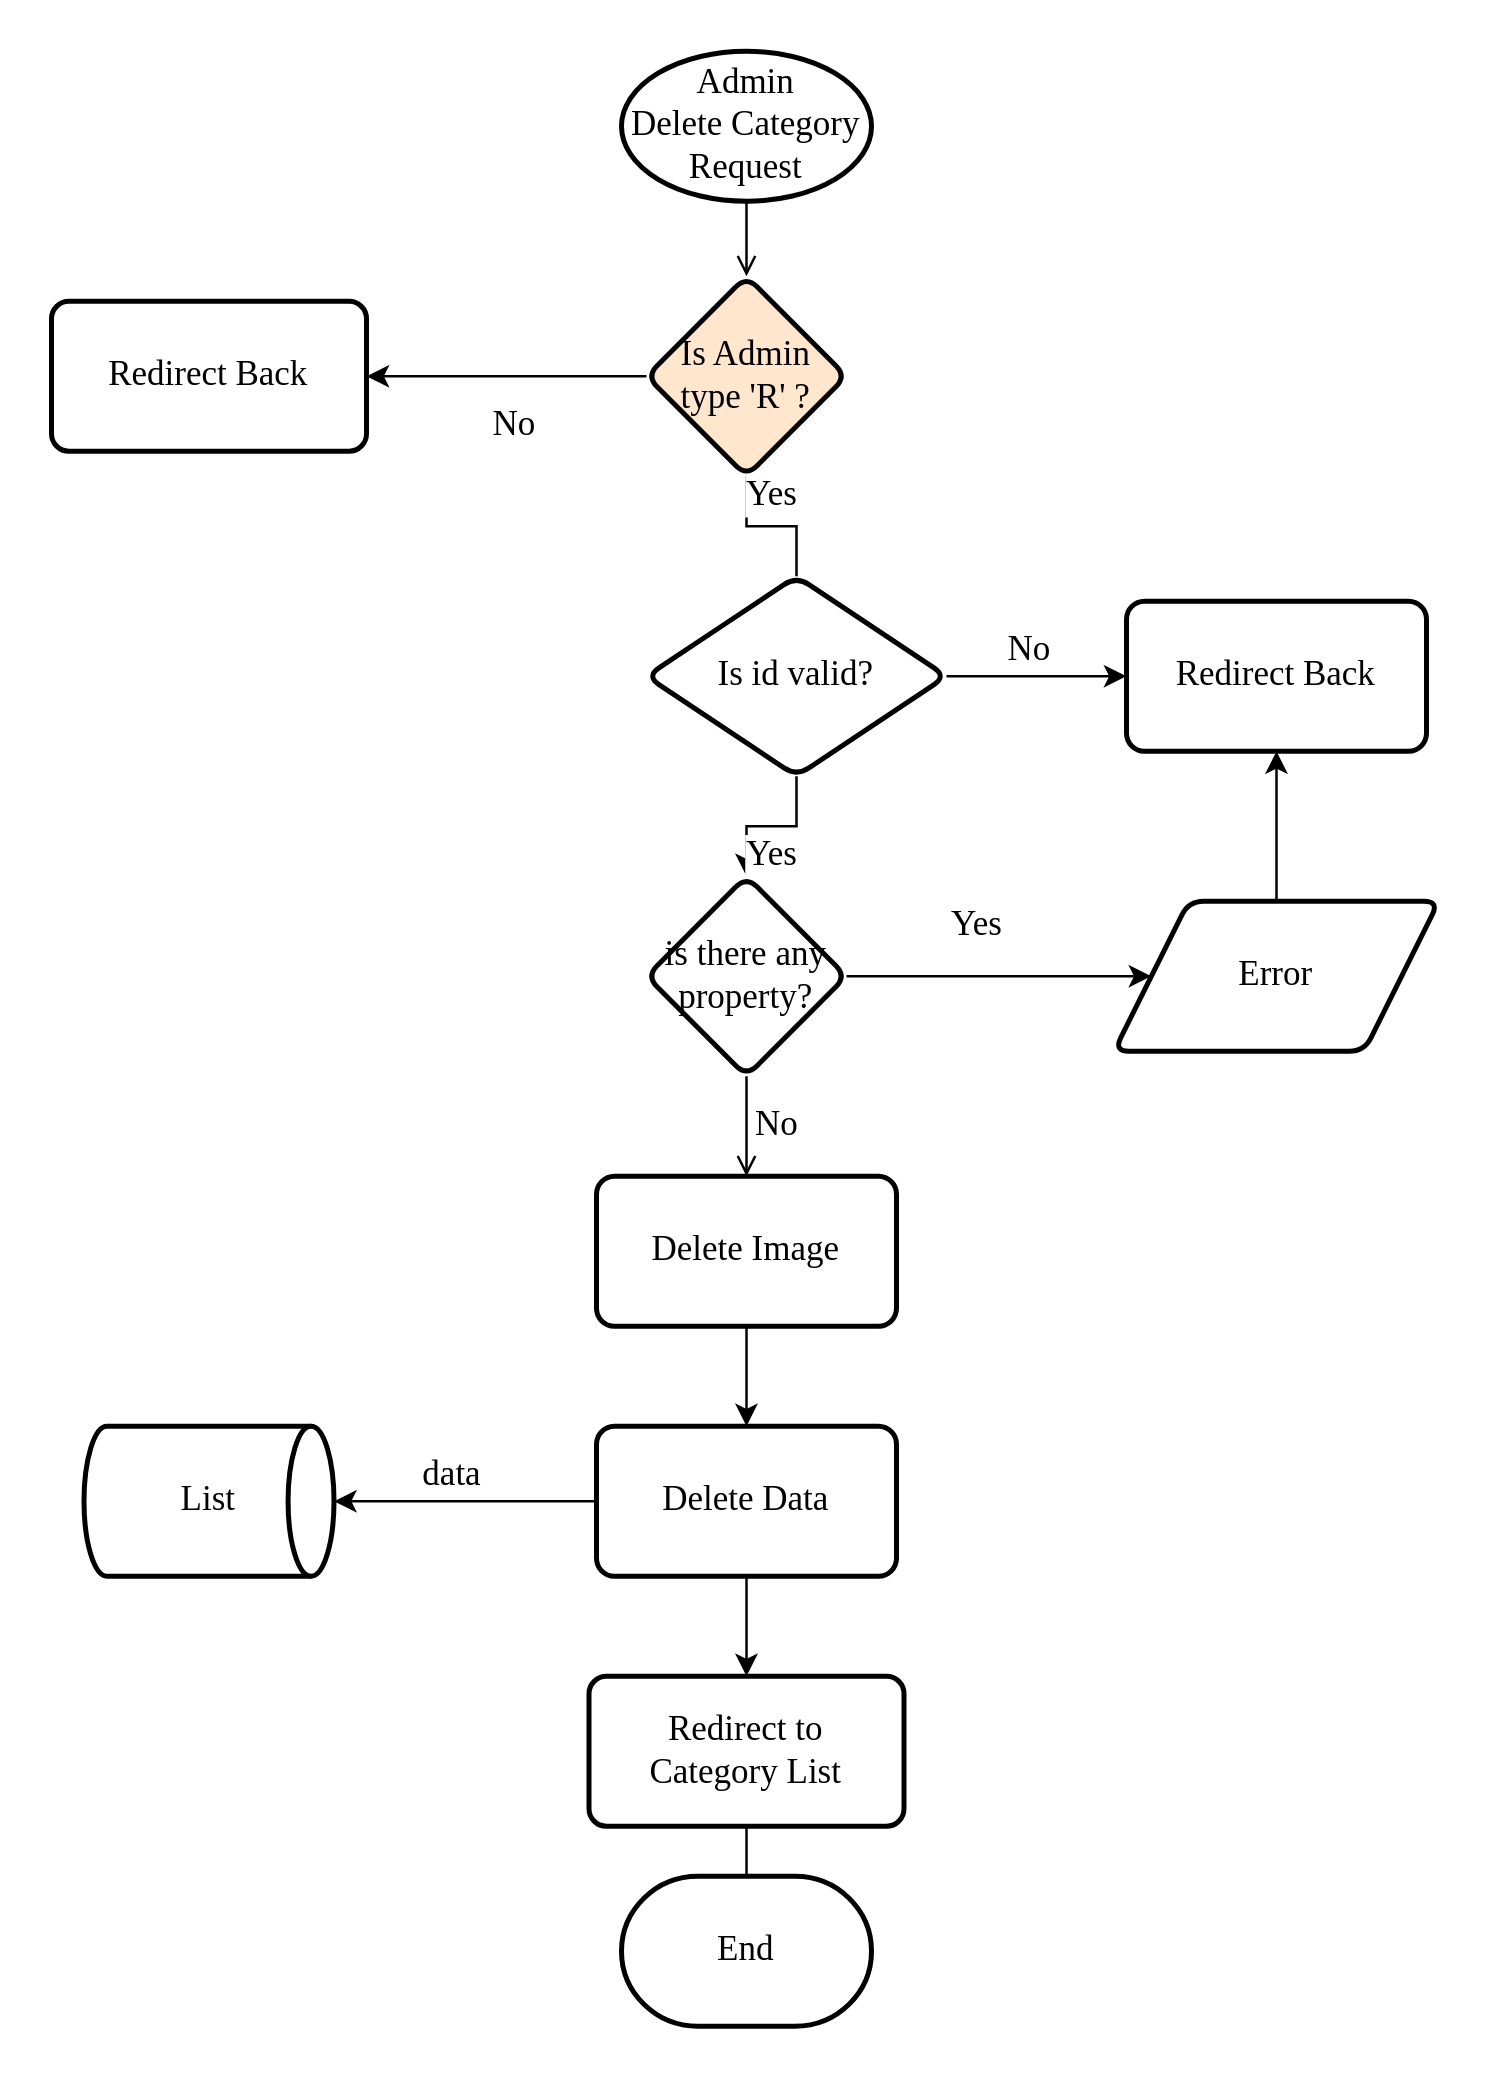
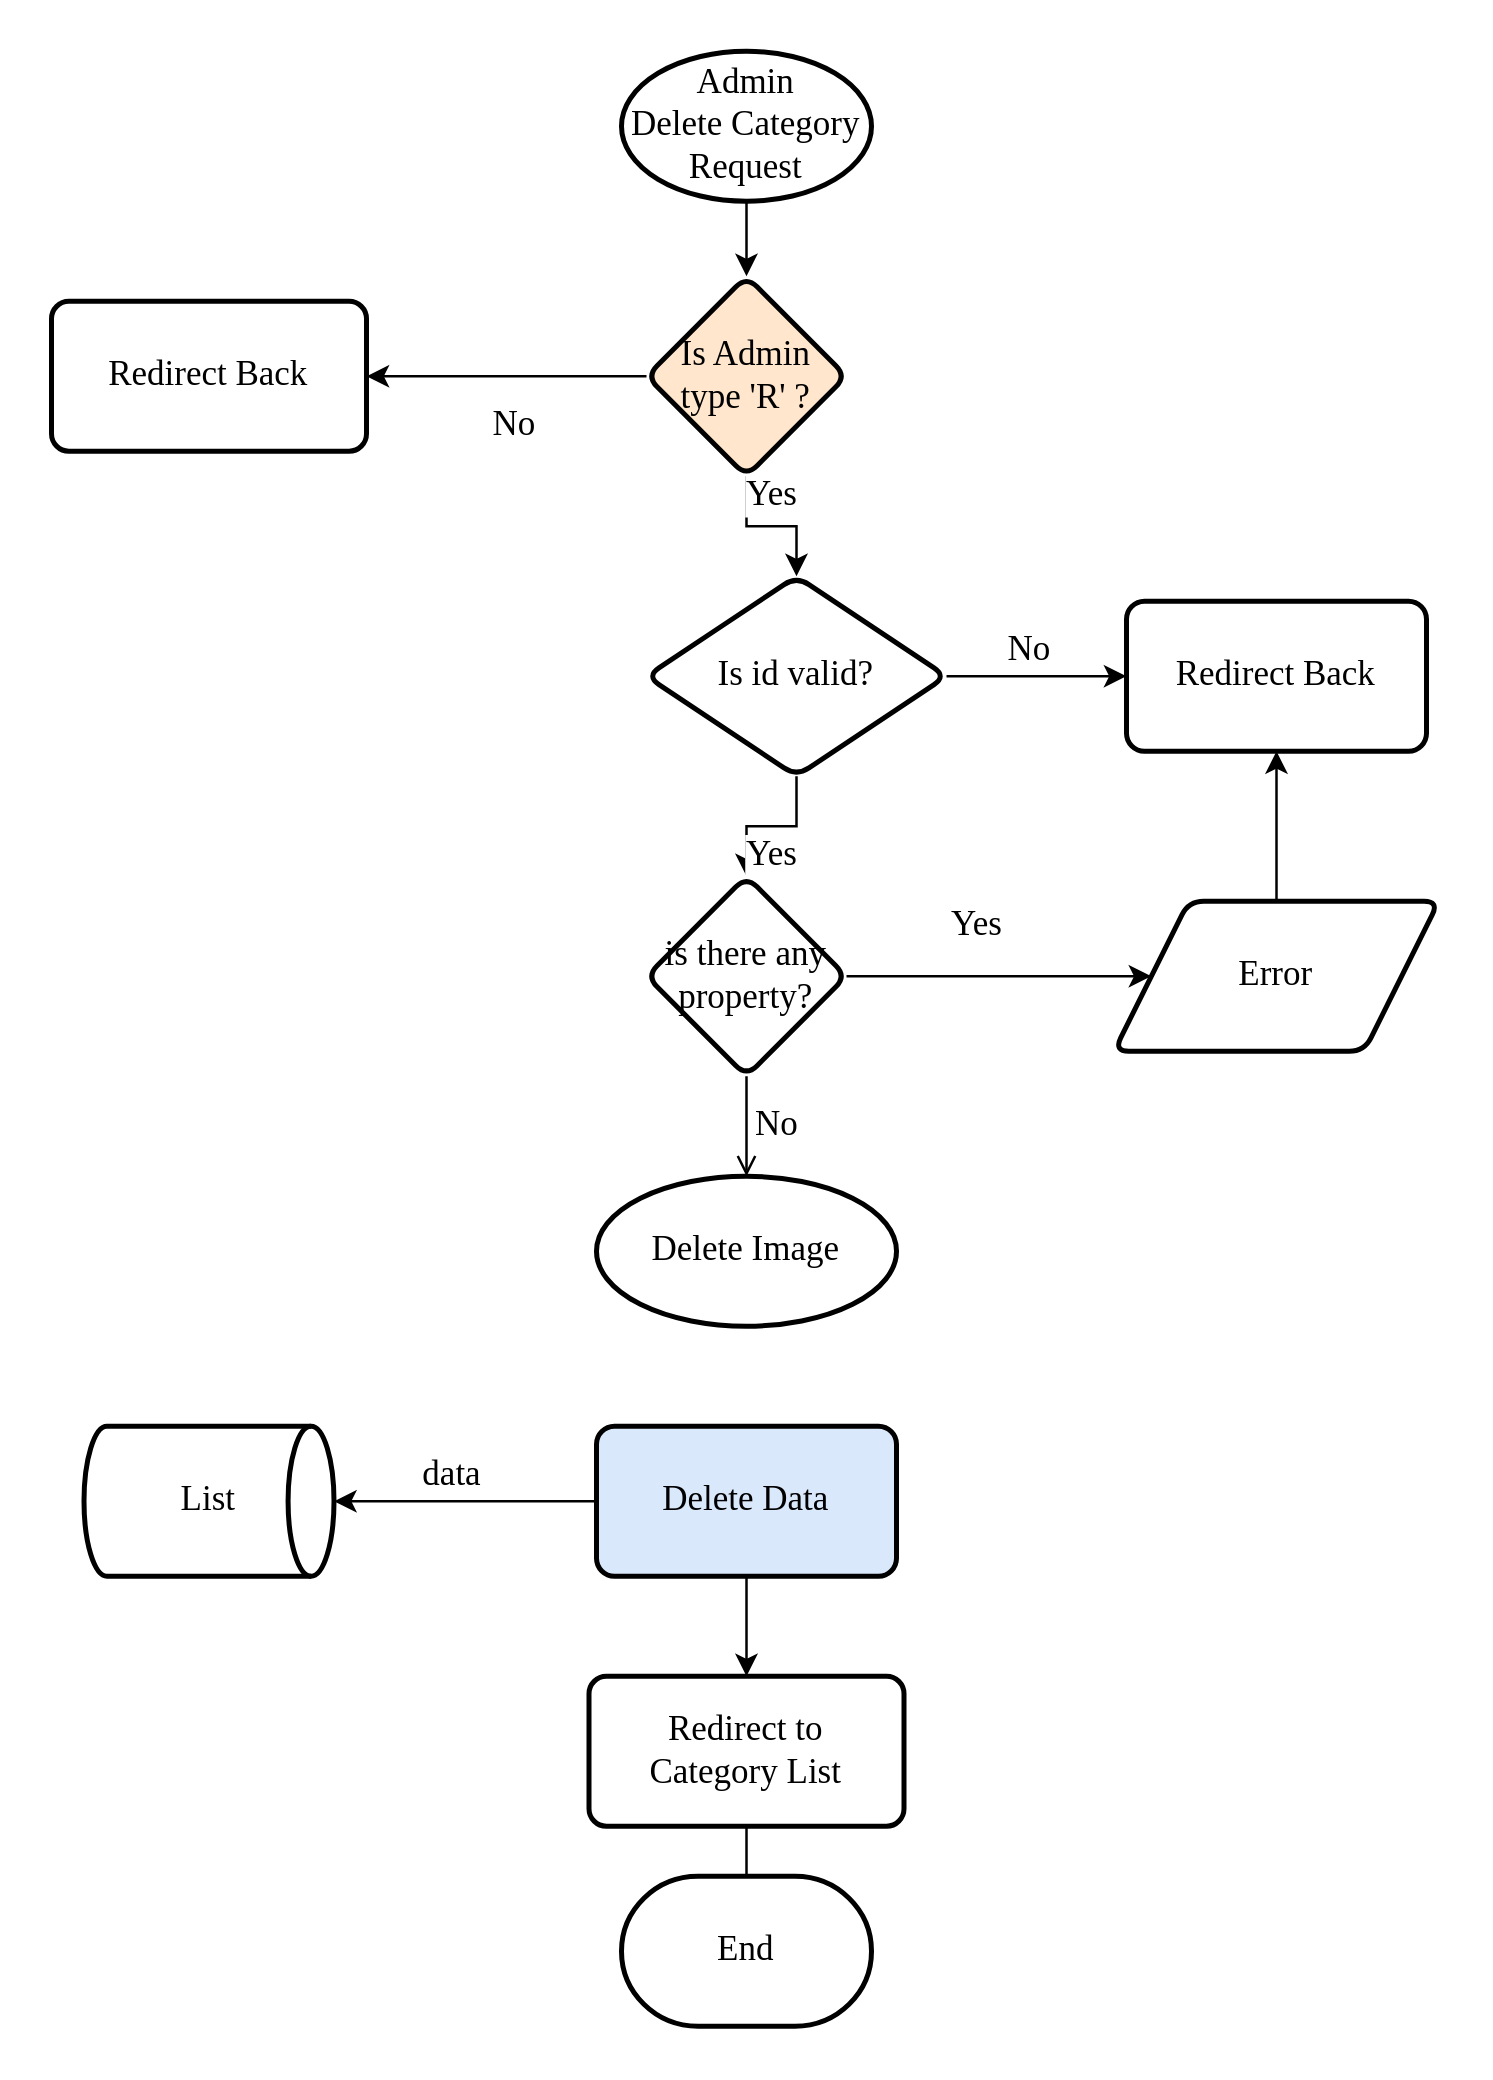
(746, 262) -> (746, 258)
(796, 566) -> (796, 558)
(746, 1251) -> (746, 1251)
(746, 1368) -> none
(746, 1501) -> (746, 1501)
